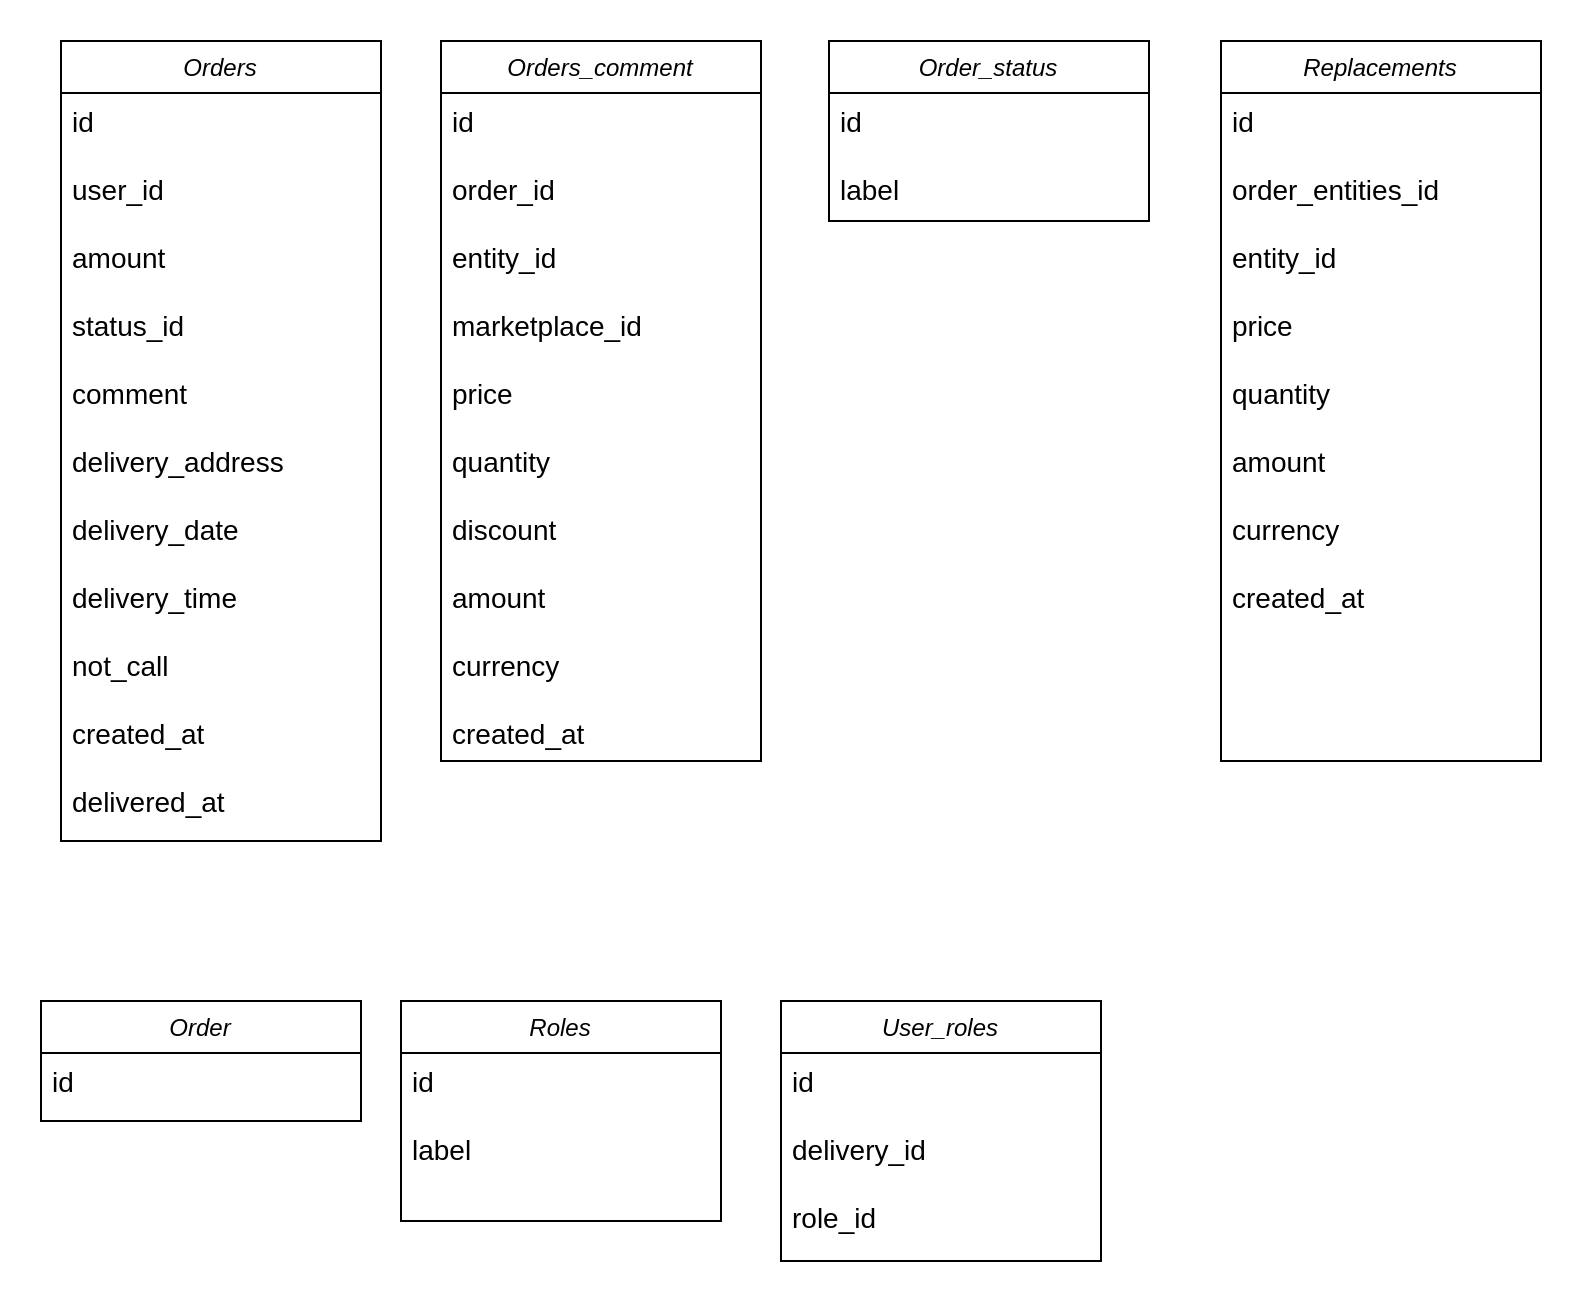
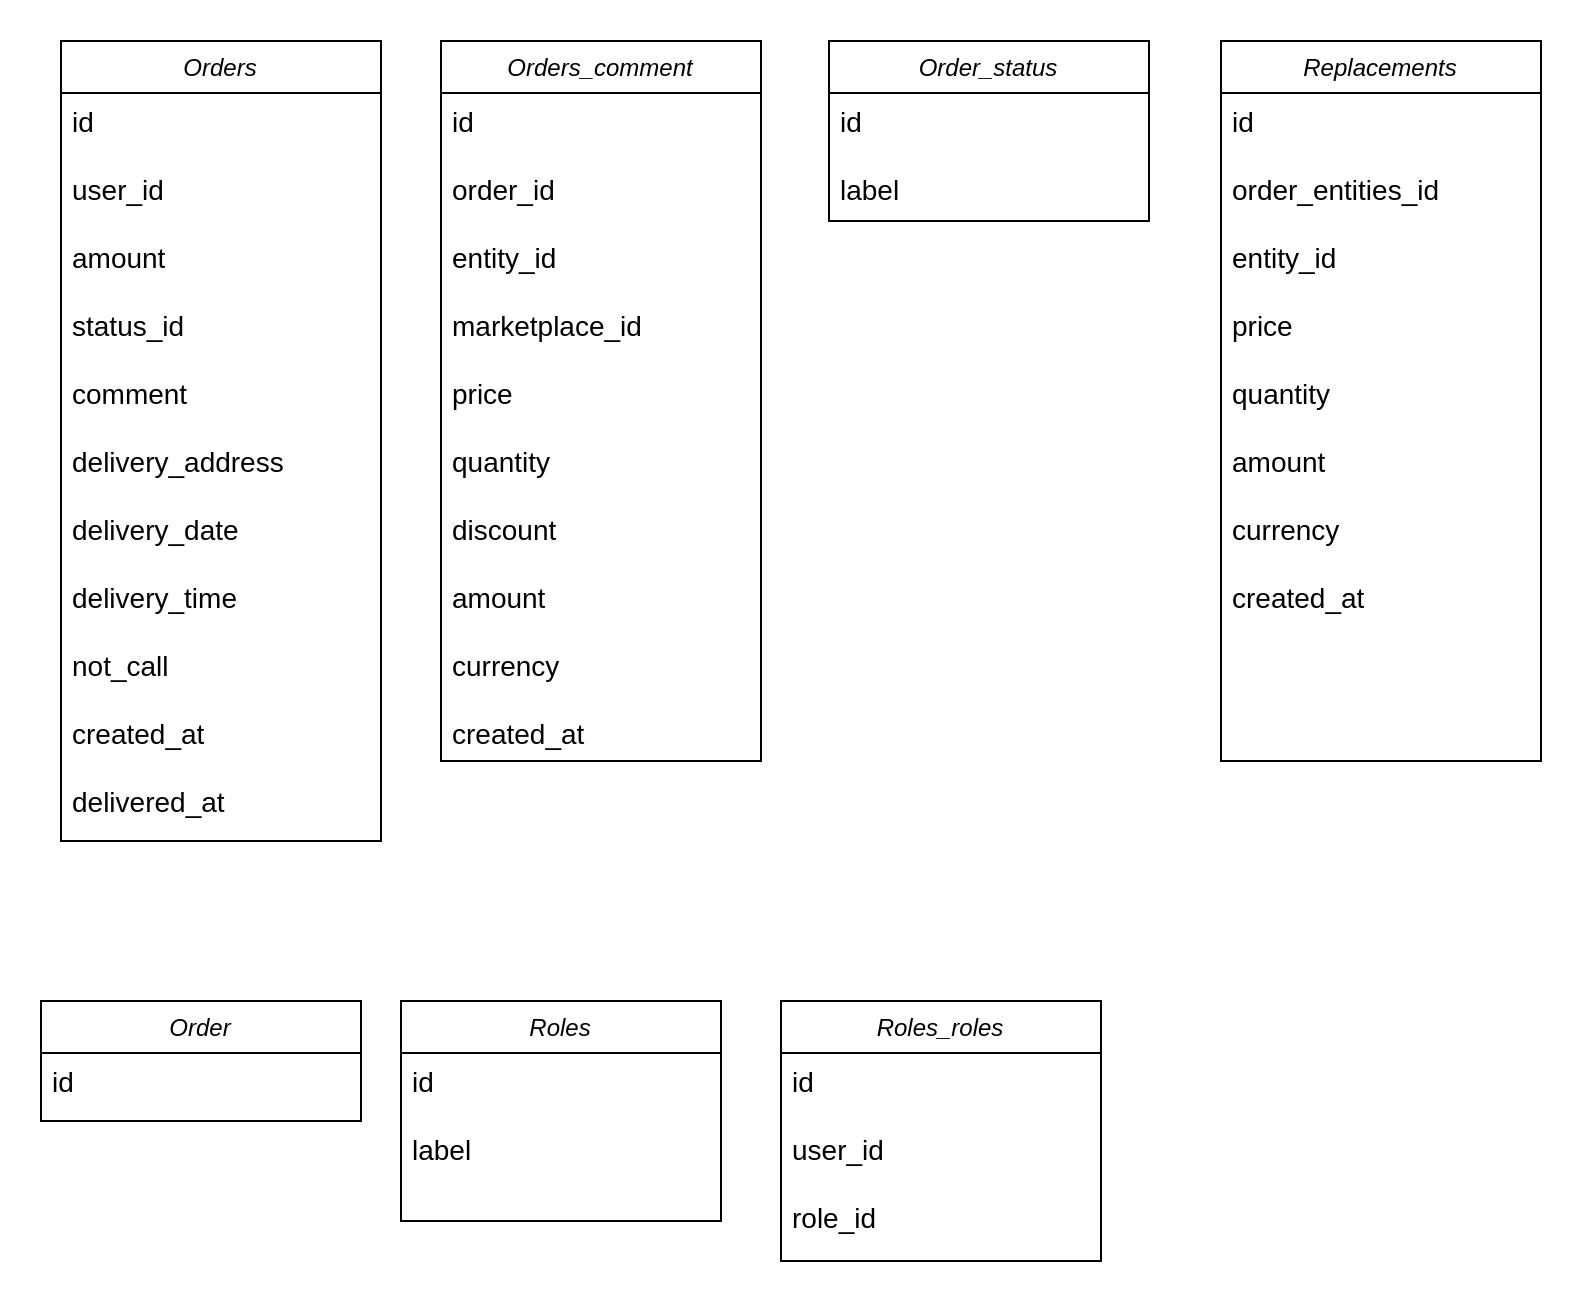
(940, 1028) -> (940, 1028)
(804, 1083) -> (804, 1083)
